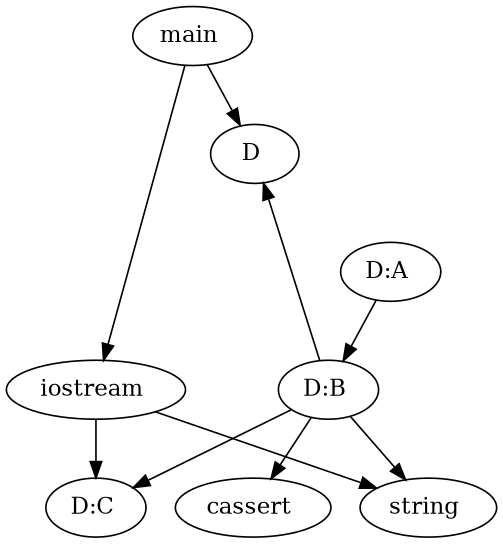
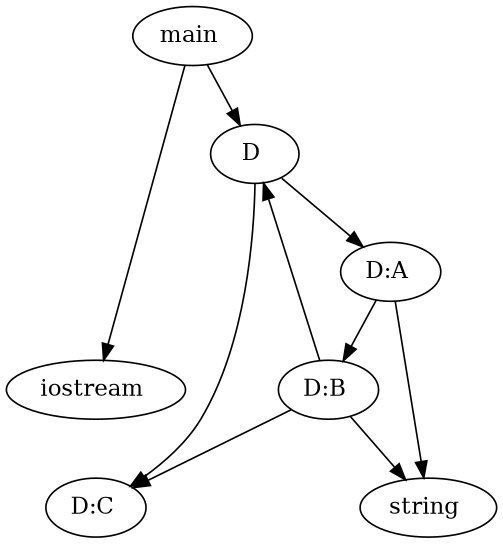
none -> (316, 207)
(96, 441) -> (232, 344)
(258, 447) -> (408, 381)
(253, 508) -> none
